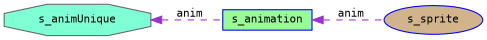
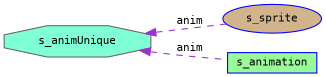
(354, 20) -> (191, 28)
